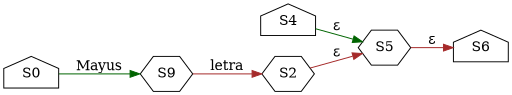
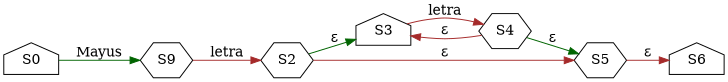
(288, 21) -> (505, 31)
none -> (383, 31)
